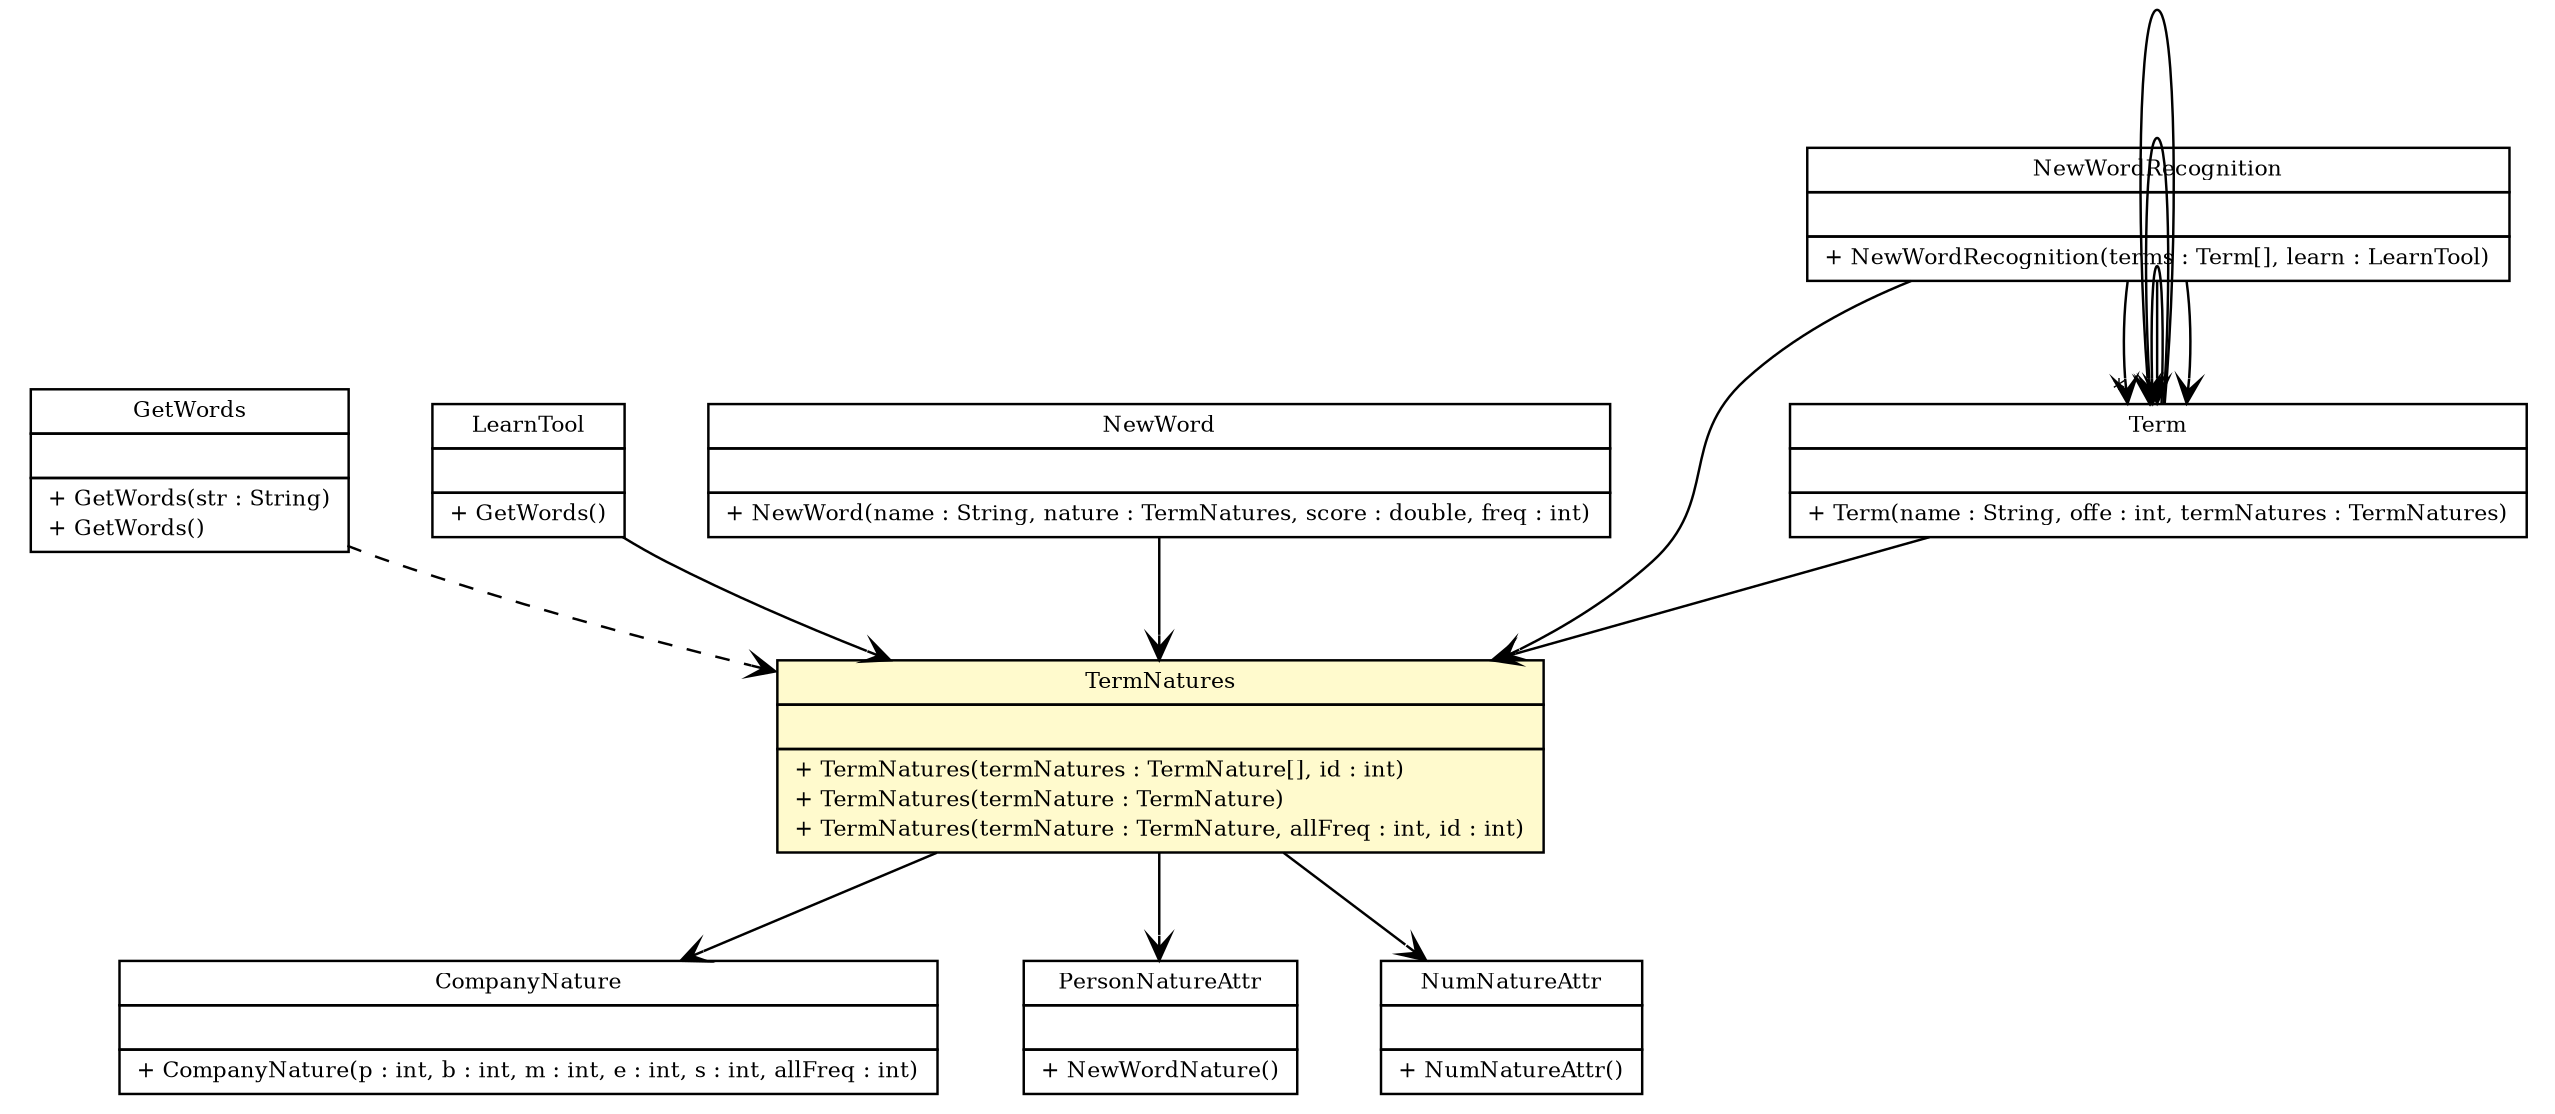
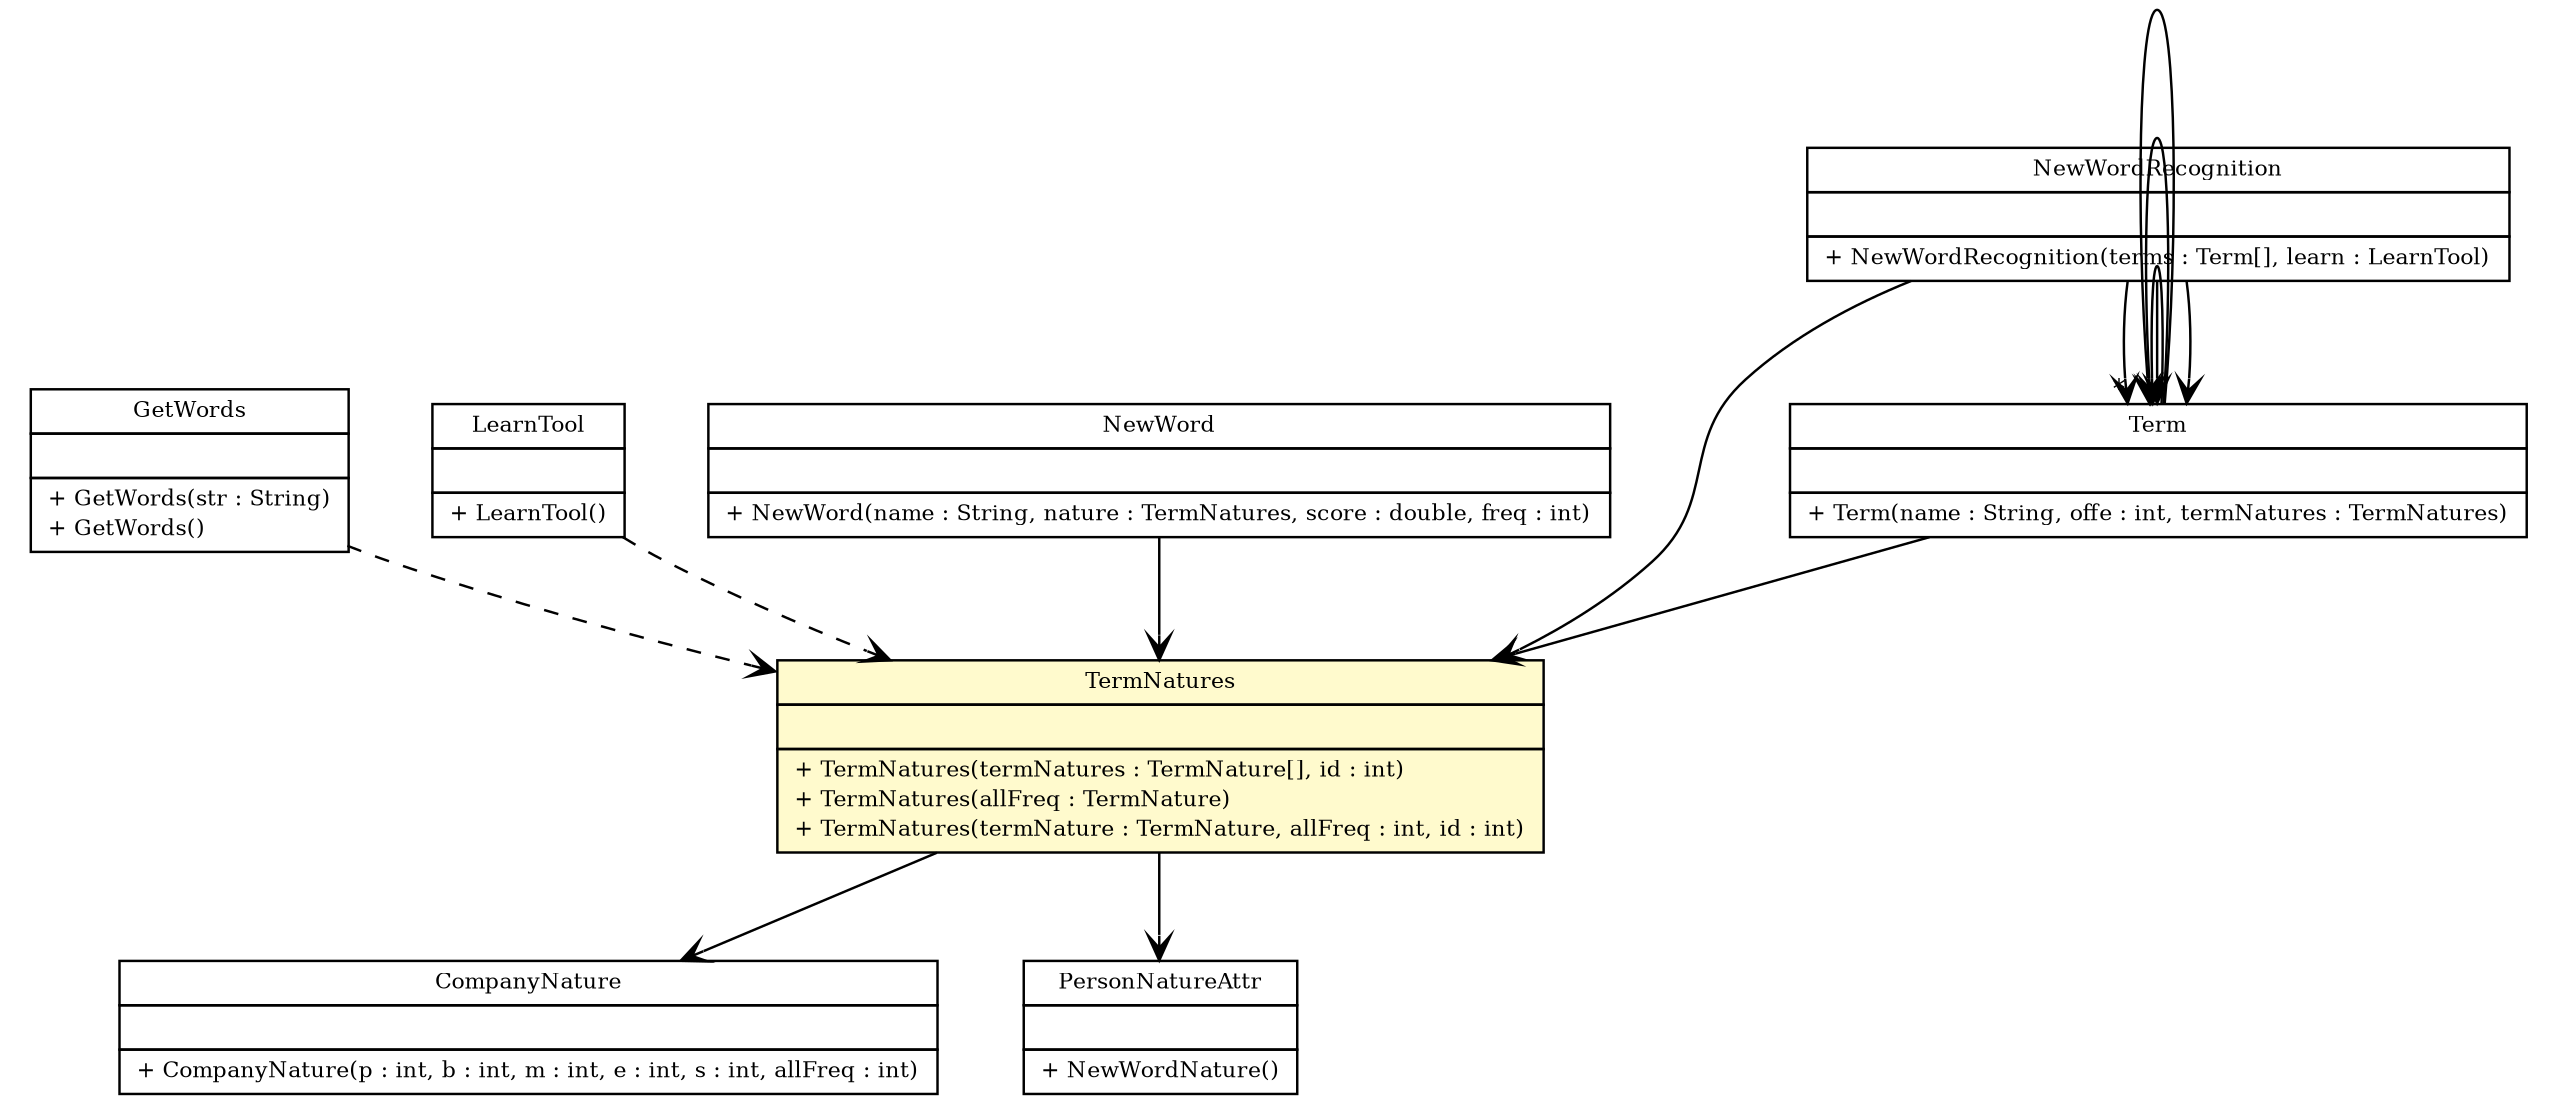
(529, 514) -> (529, 514)
(743, 598) -> (743, 598)
(1040, 800) -> (1014, 800)
(1512, 1027) -> none
